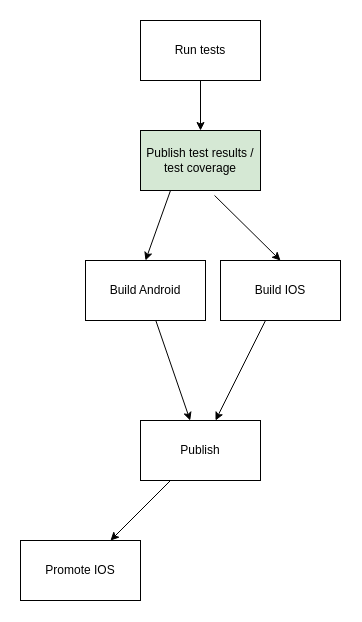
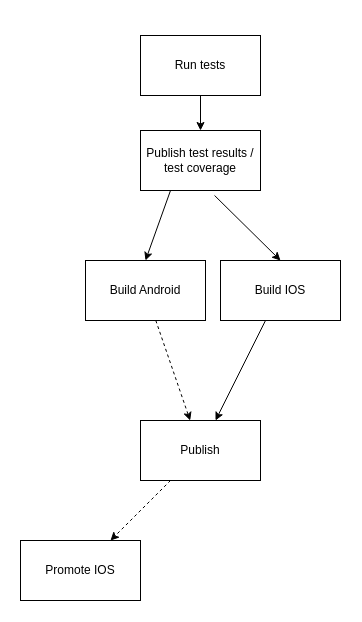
(201, 51) -> (201, 66)
(201, 161) -> (201, 161)
(172, 367) -> (172, 367)
(142, 509) -> (142, 509)
